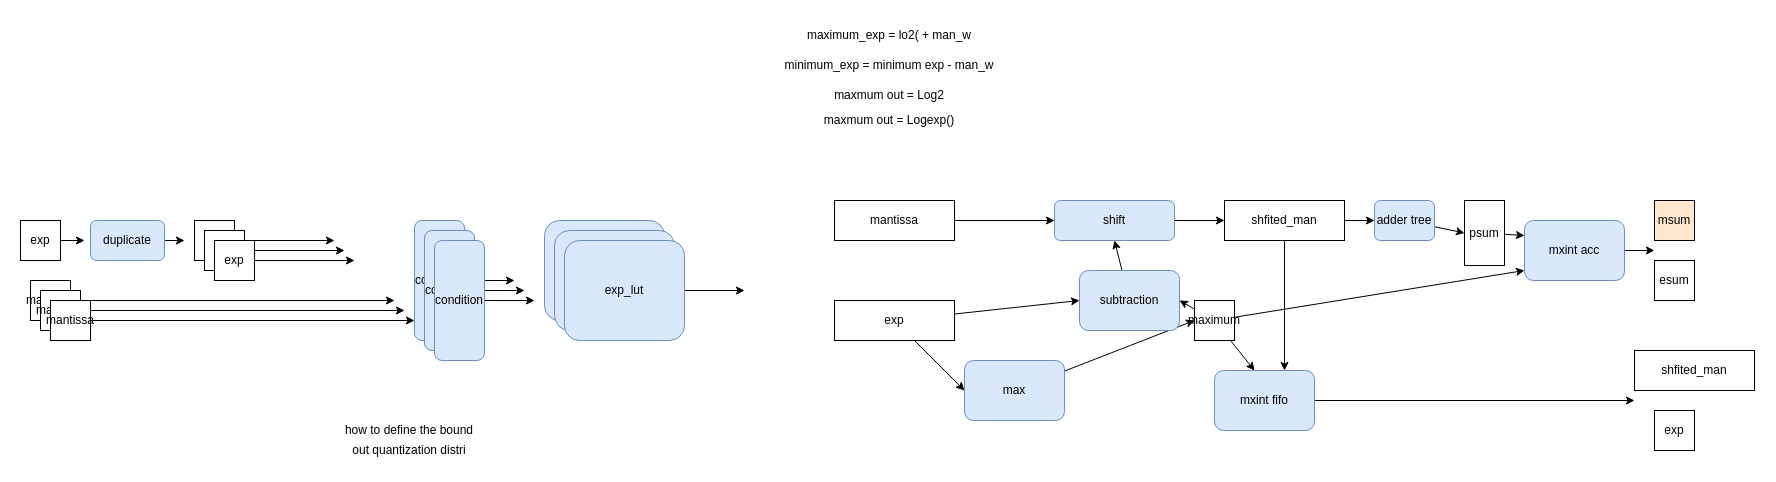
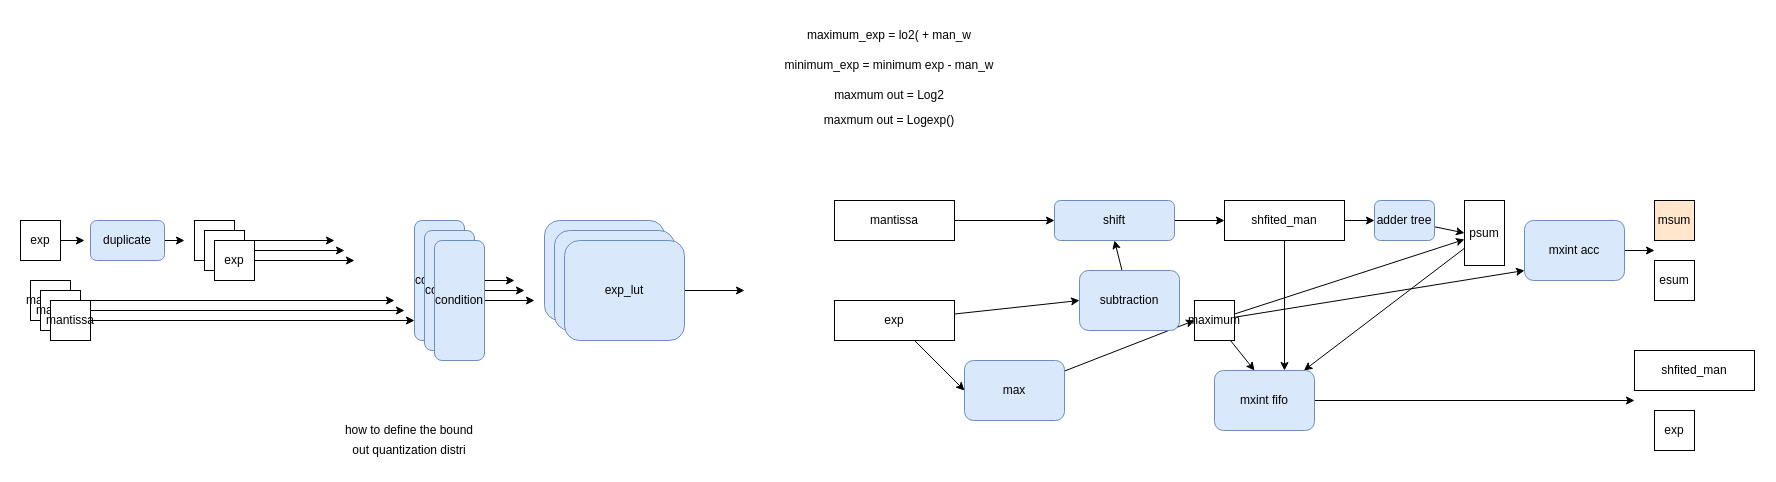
(1511, 235) -> (1387, 307)
(1190, 306) -> (1346, 278)
